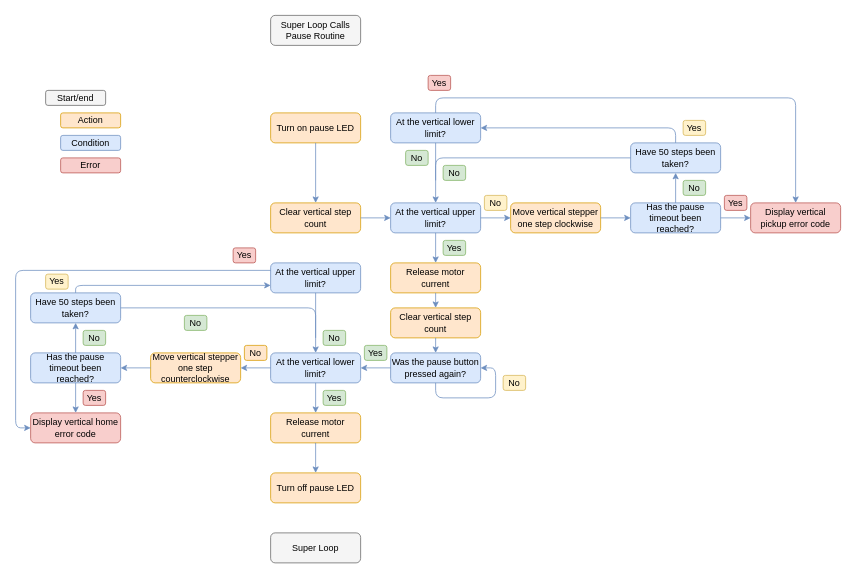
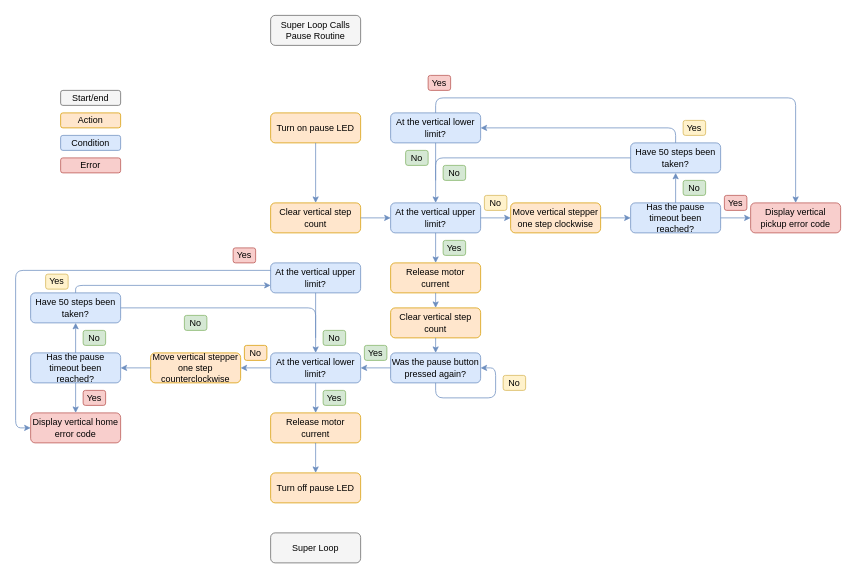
(75, 98) -> (90, 98)
